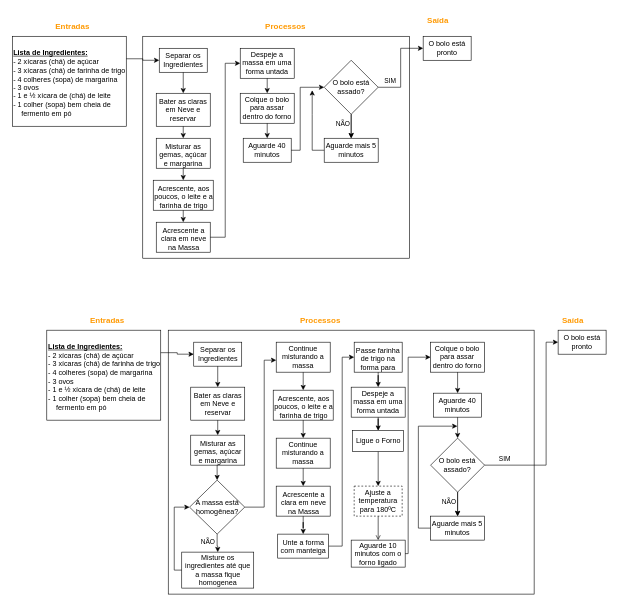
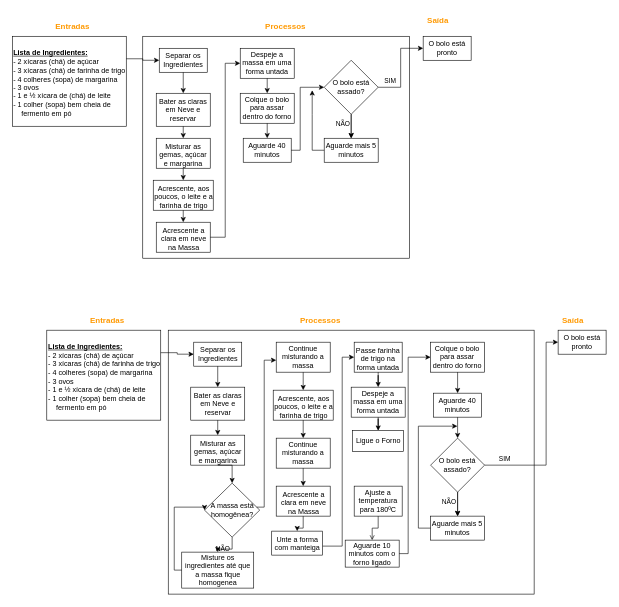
(378, 359) -> (378, 359)
(378, 480) -> none
(378, 501) -> (378, 501)
(217, 507) -> (232, 510)
(303, 546) -> (297, 543)
(378, 554) -> (372, 554)
